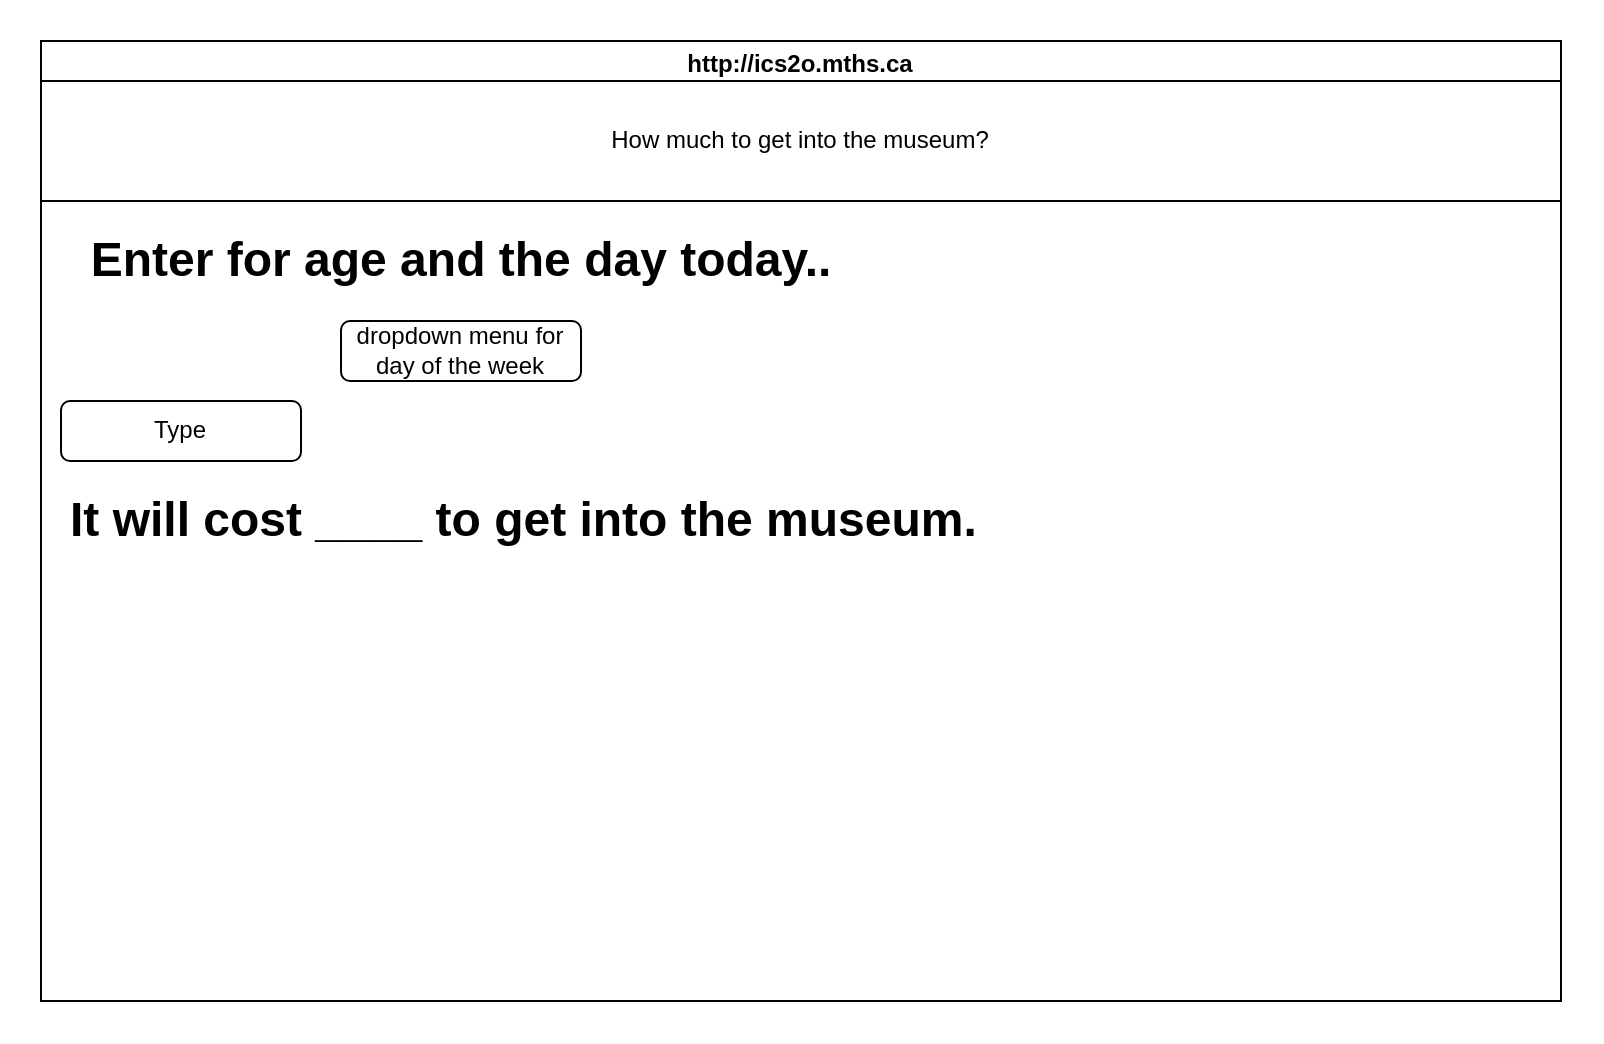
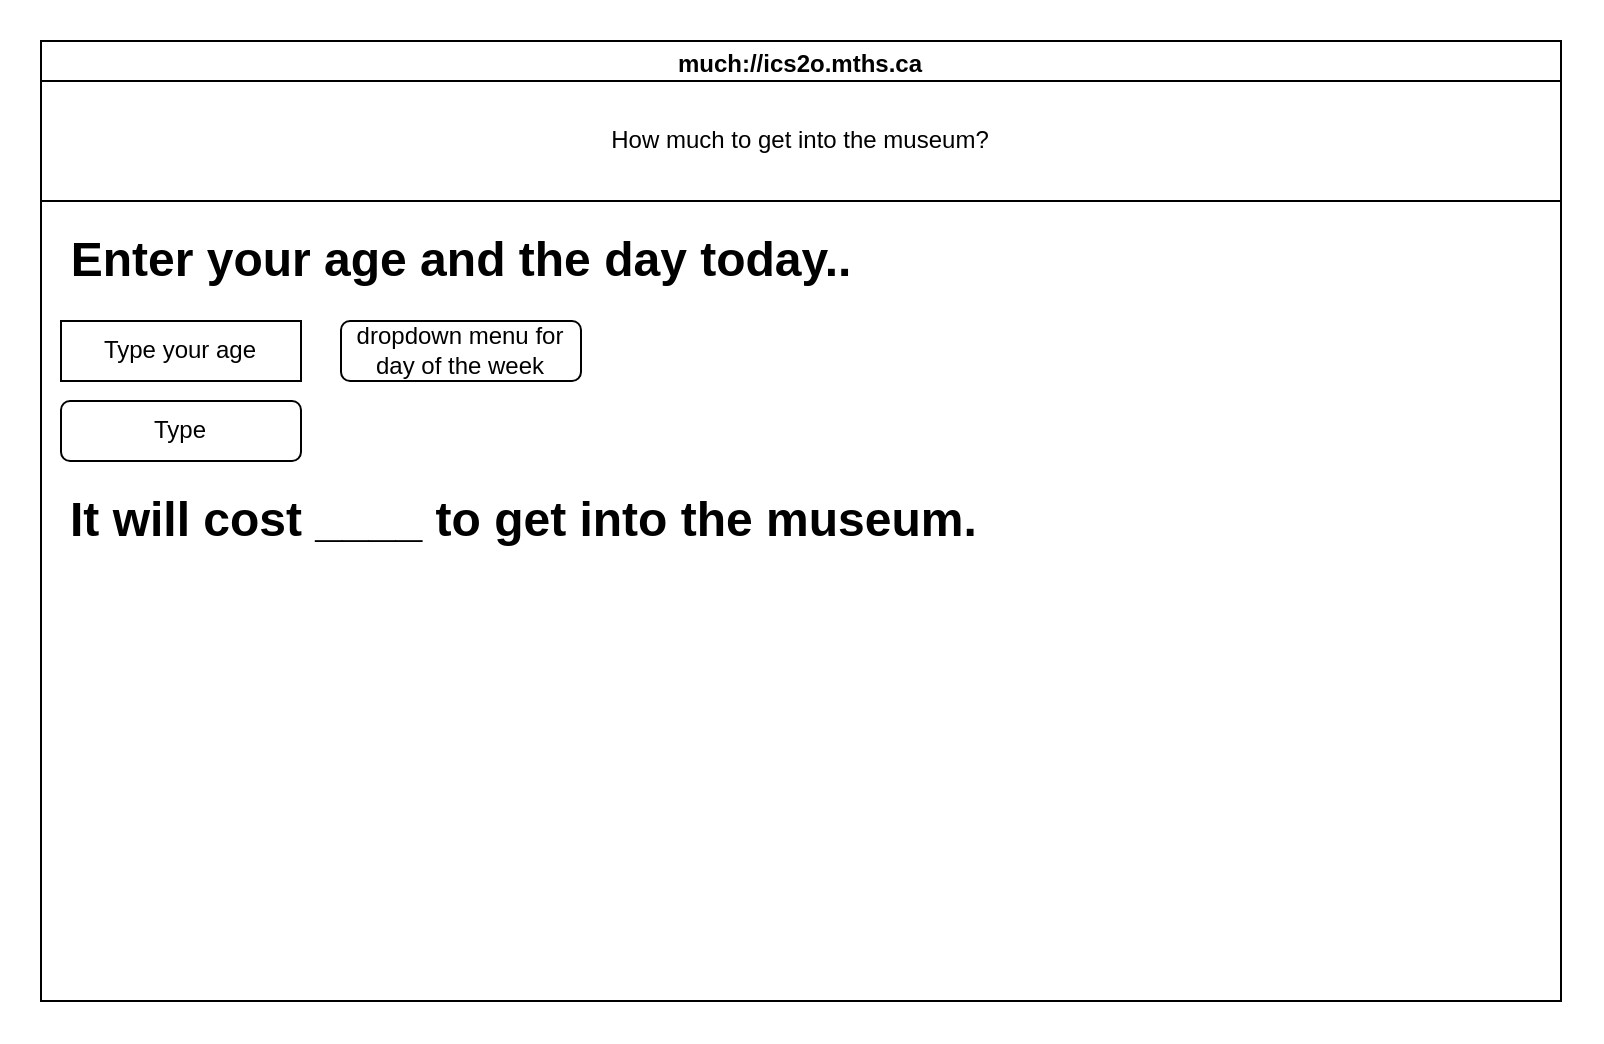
(801, 65) -> (801, 65)
(462, 261) -> (462, 261)
none -> (181, 351)
